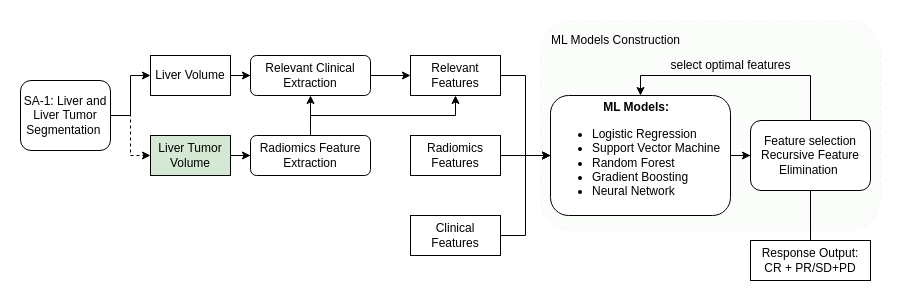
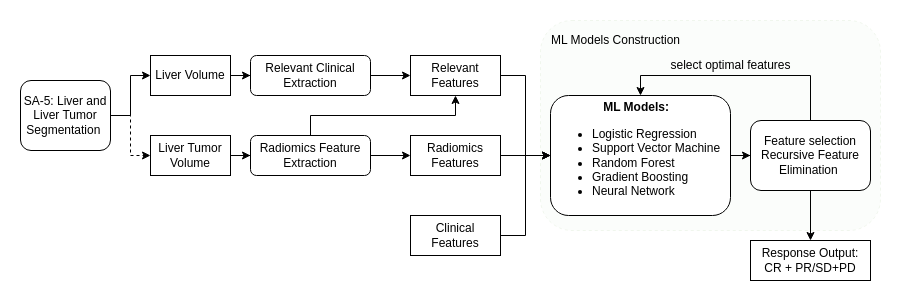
(311, 108) -> (387, 156)
(66, 116) -> (66, 116)
(191, 156) -> (191, 156)
(811, 235) -> (811, 232)
